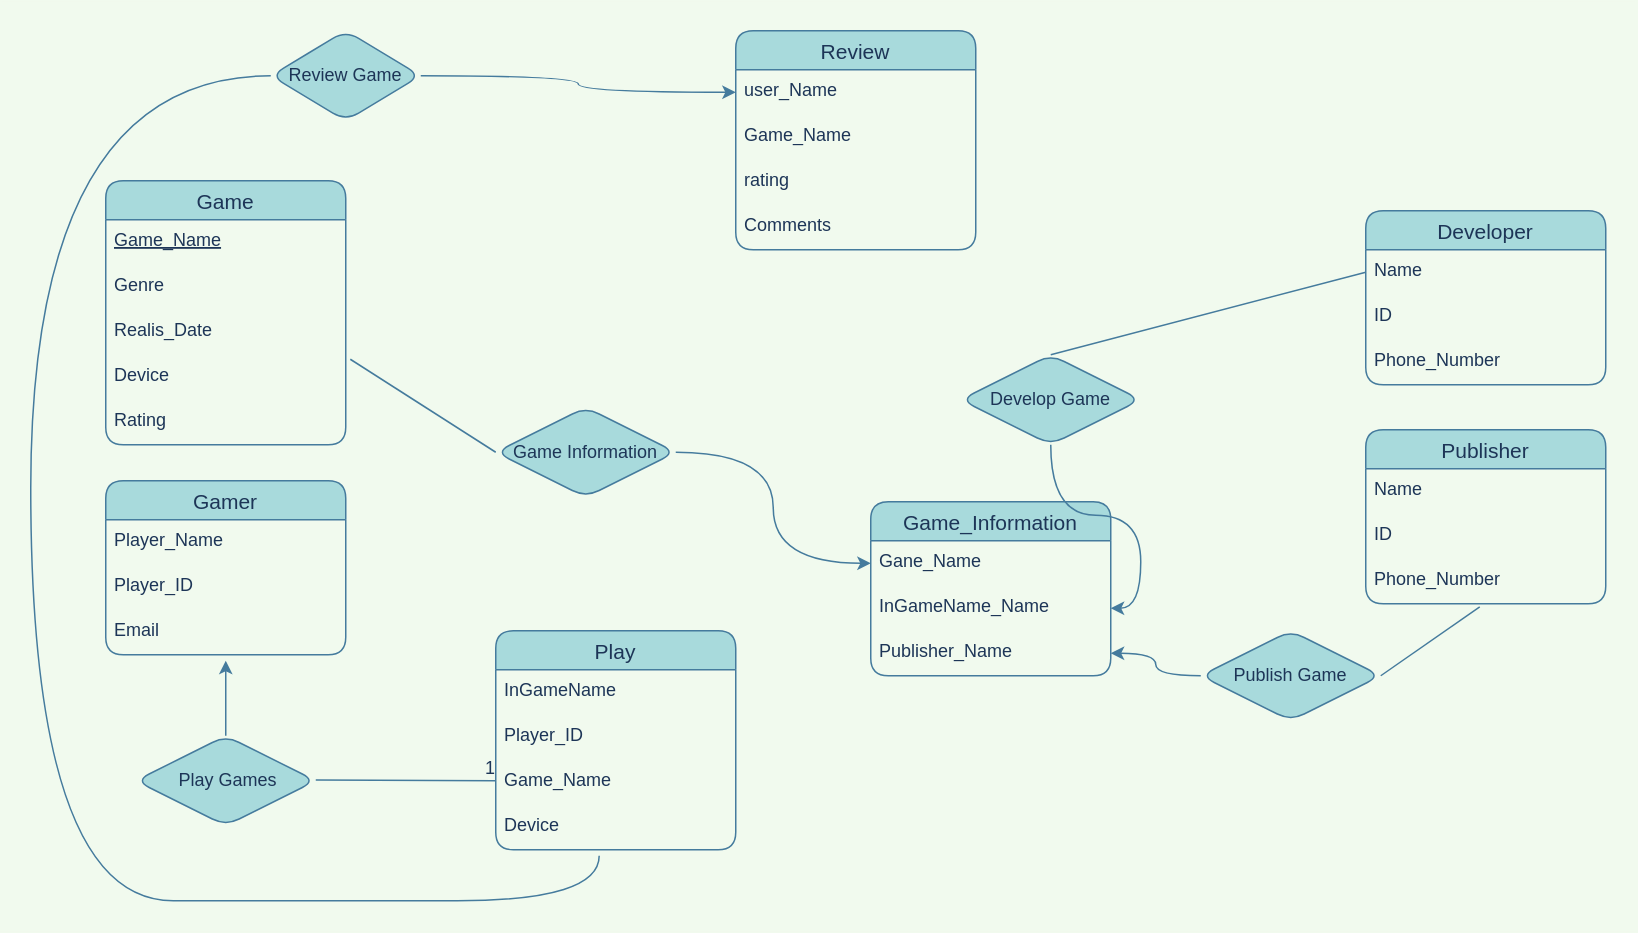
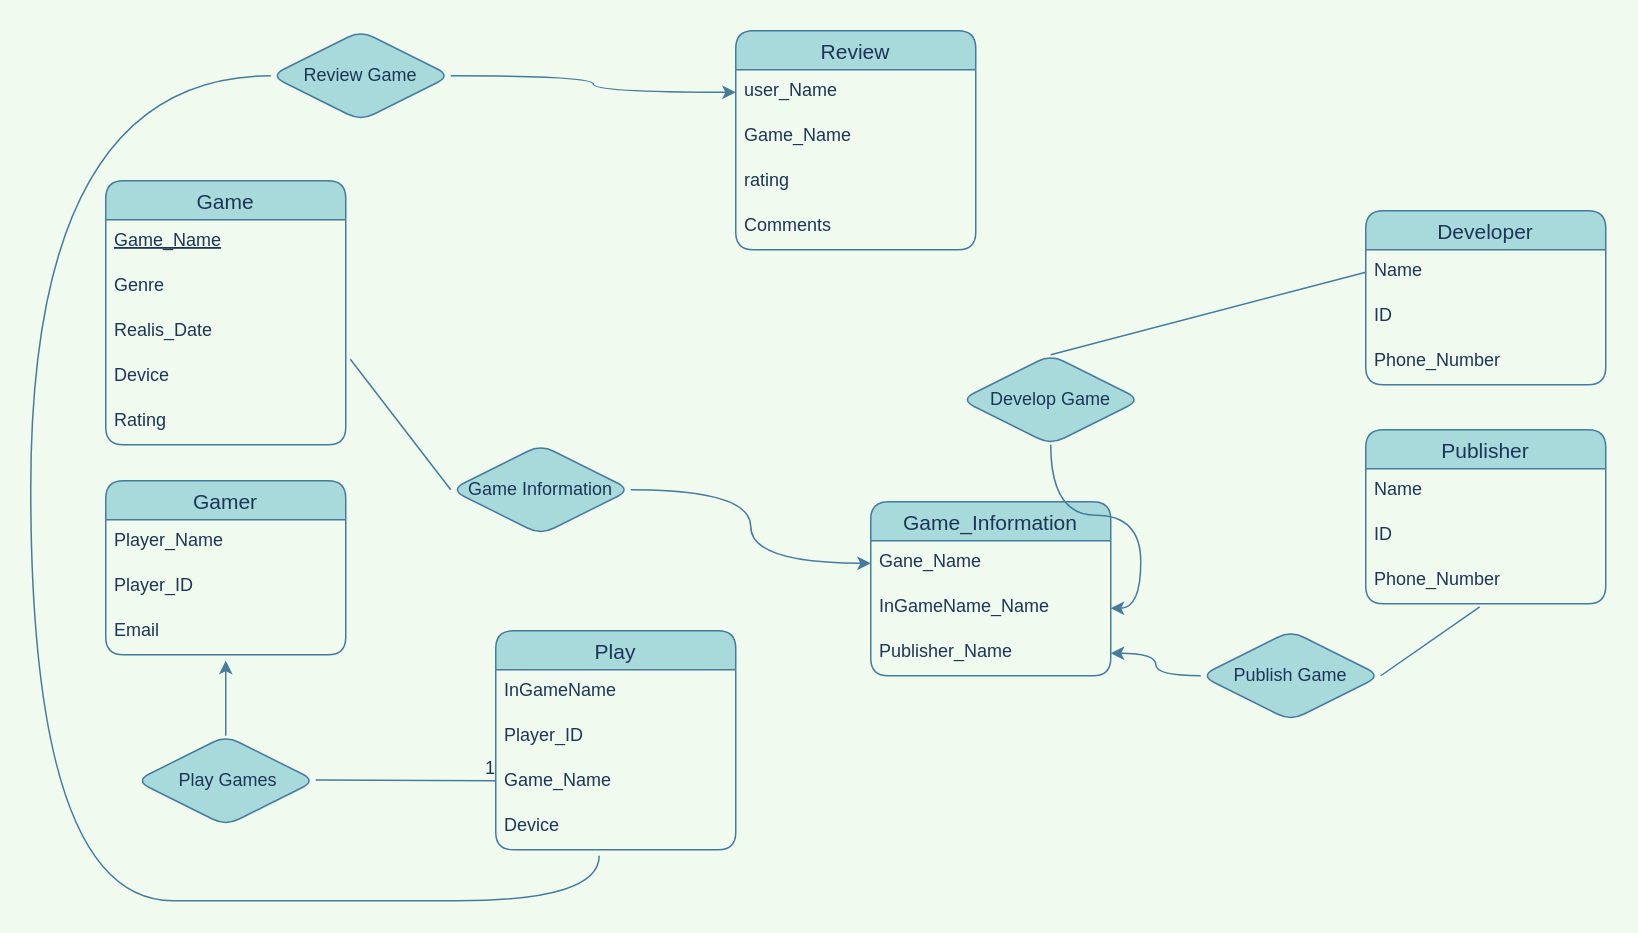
(346, 76) -> (361, 76)
(586, 452) -> (541, 490)
